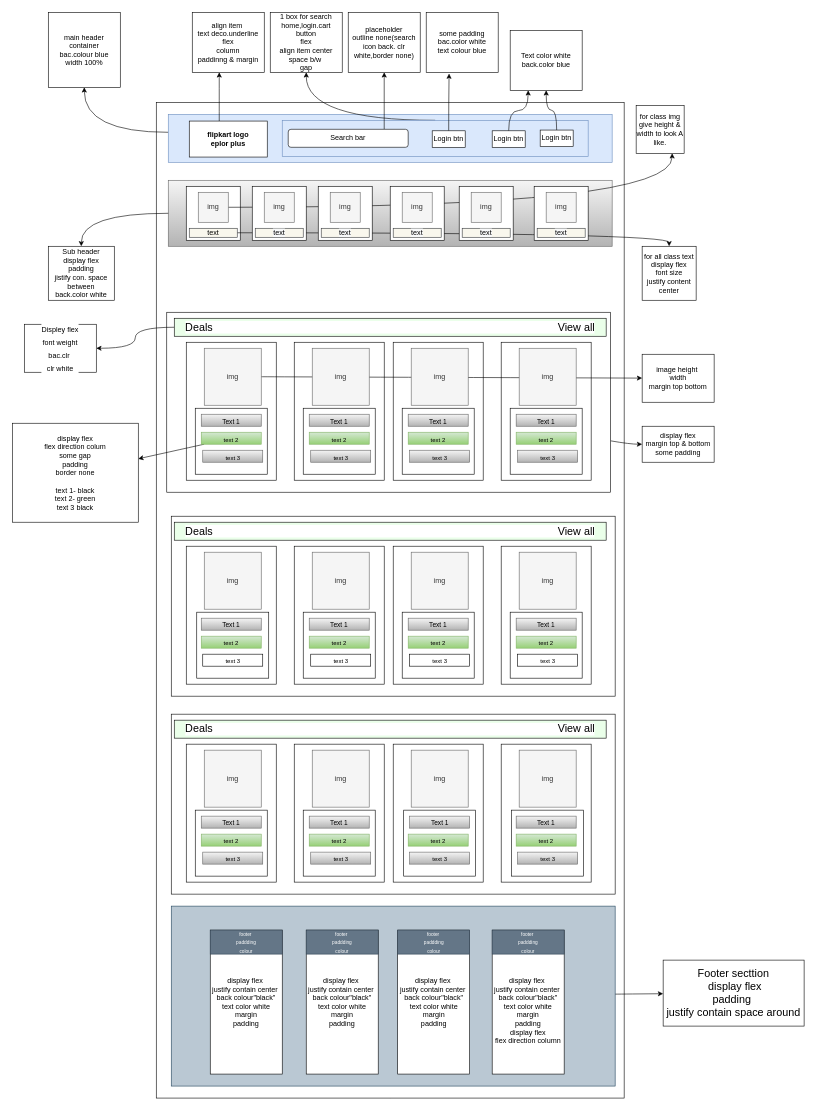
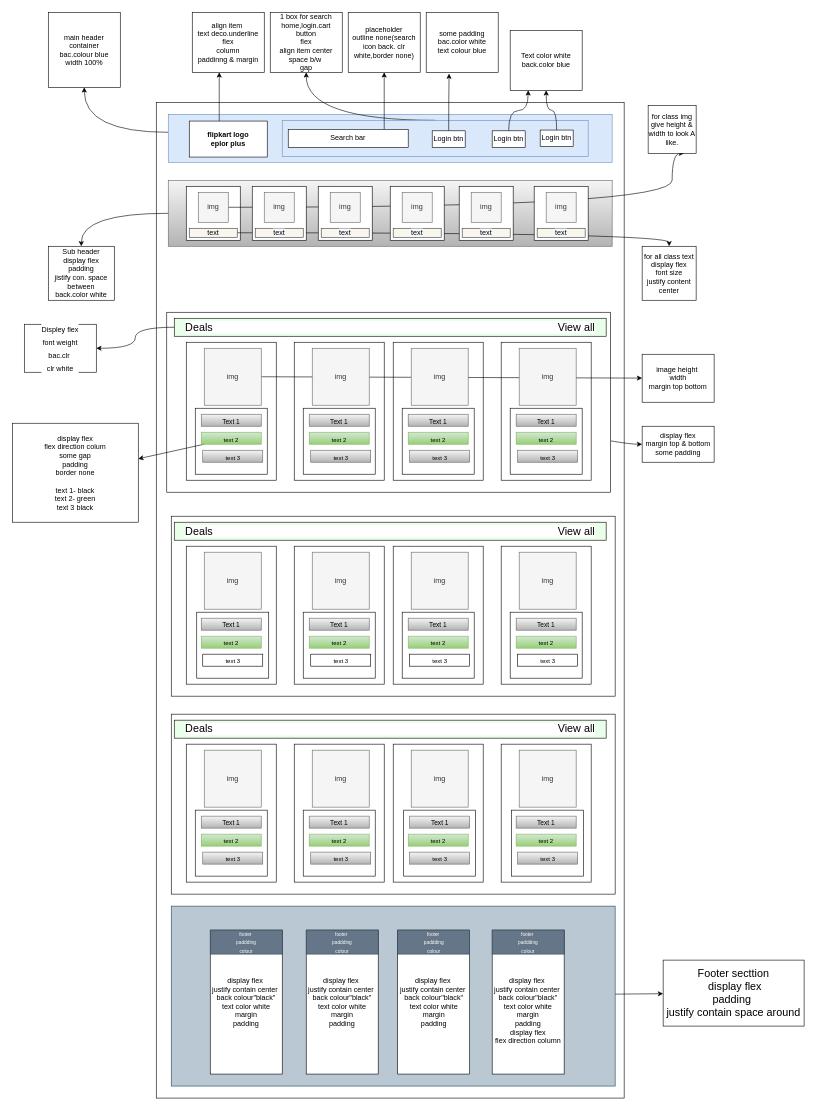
(660, 129) -> (672, 129)
(348, 138) -> (348, 138)
